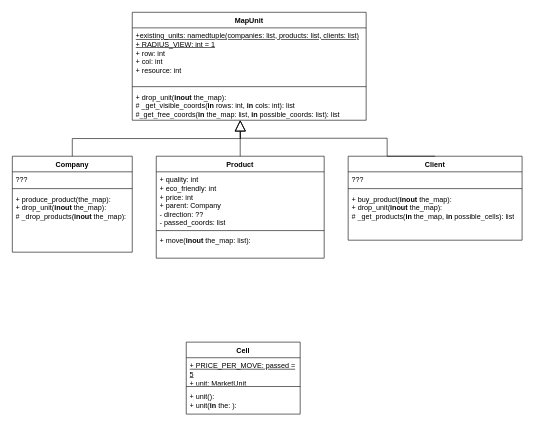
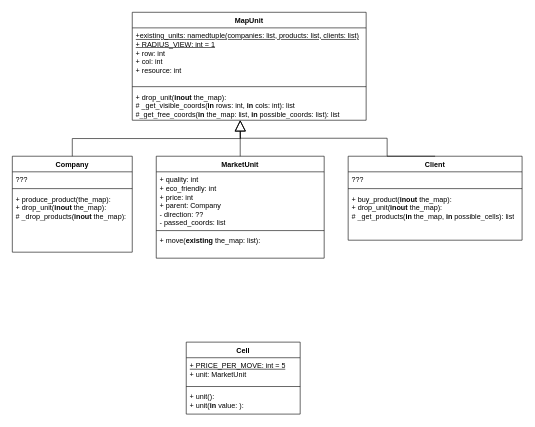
(240, 165) -> (240, 165)
(209, 242) -> (214, 242)
(242, 371) -> (235, 371)
(218, 402) -> (221, 402)
